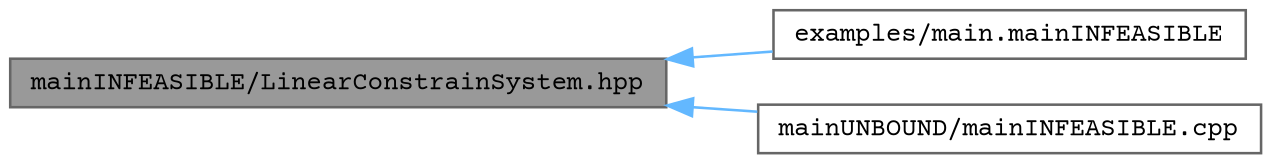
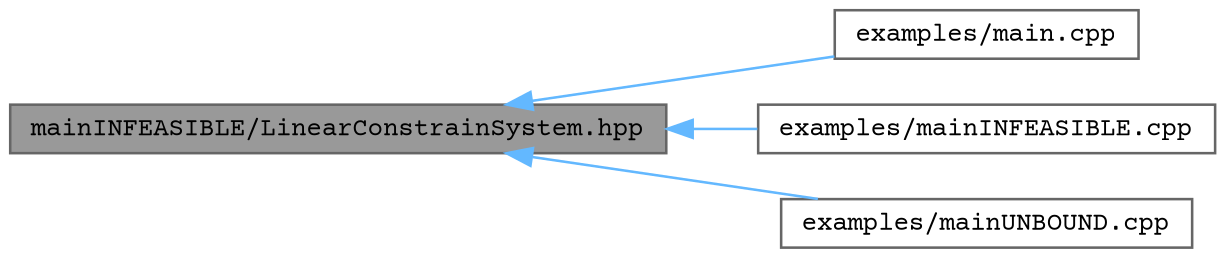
(1010, 34) -> (987, 34)
(1010, 129) -> (987, 129)
none -> (987, 223)
